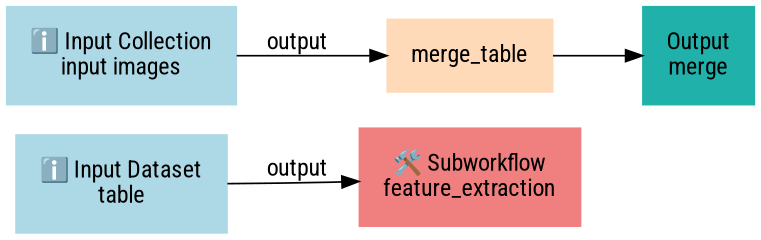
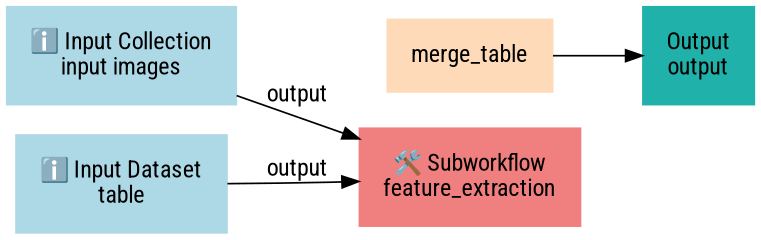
(303, 56) -> (290, 114)
(699, 56) -> (699, 56)
